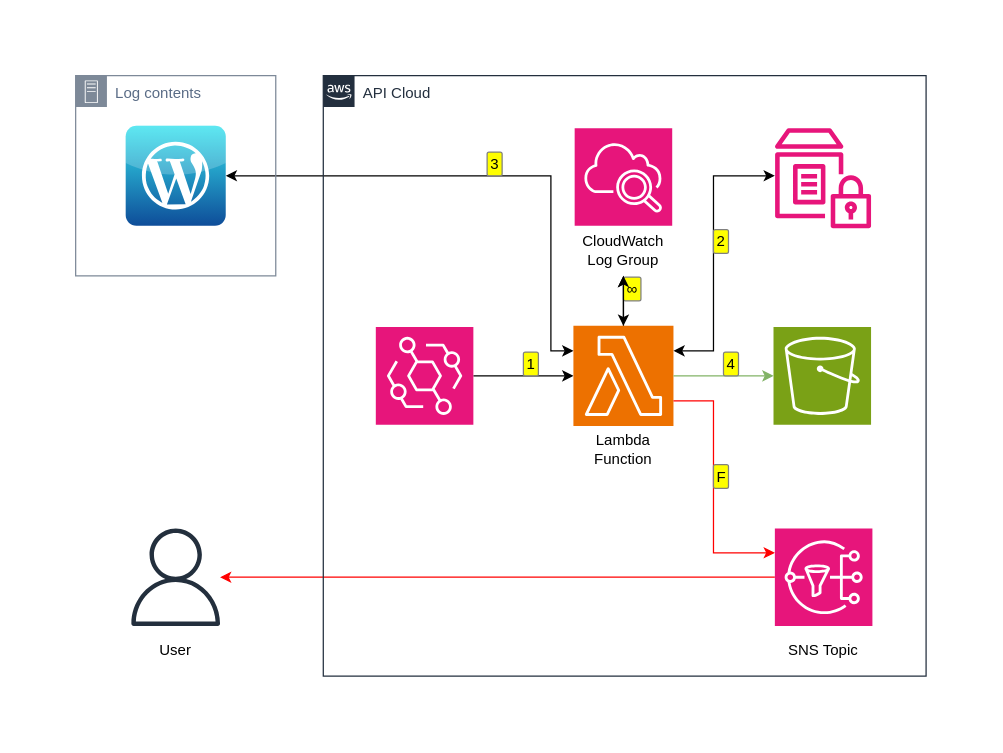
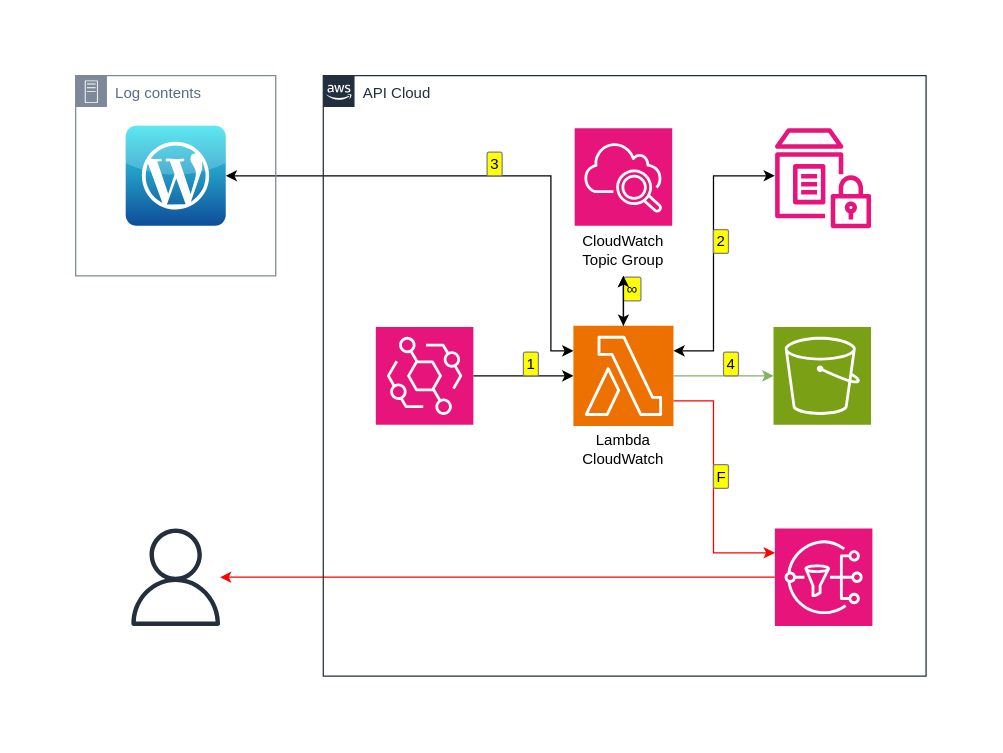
(623, 251) -> (623, 251)
(623, 449) -> (623, 449)
(176, 651) -> none
(823, 651) -> none
